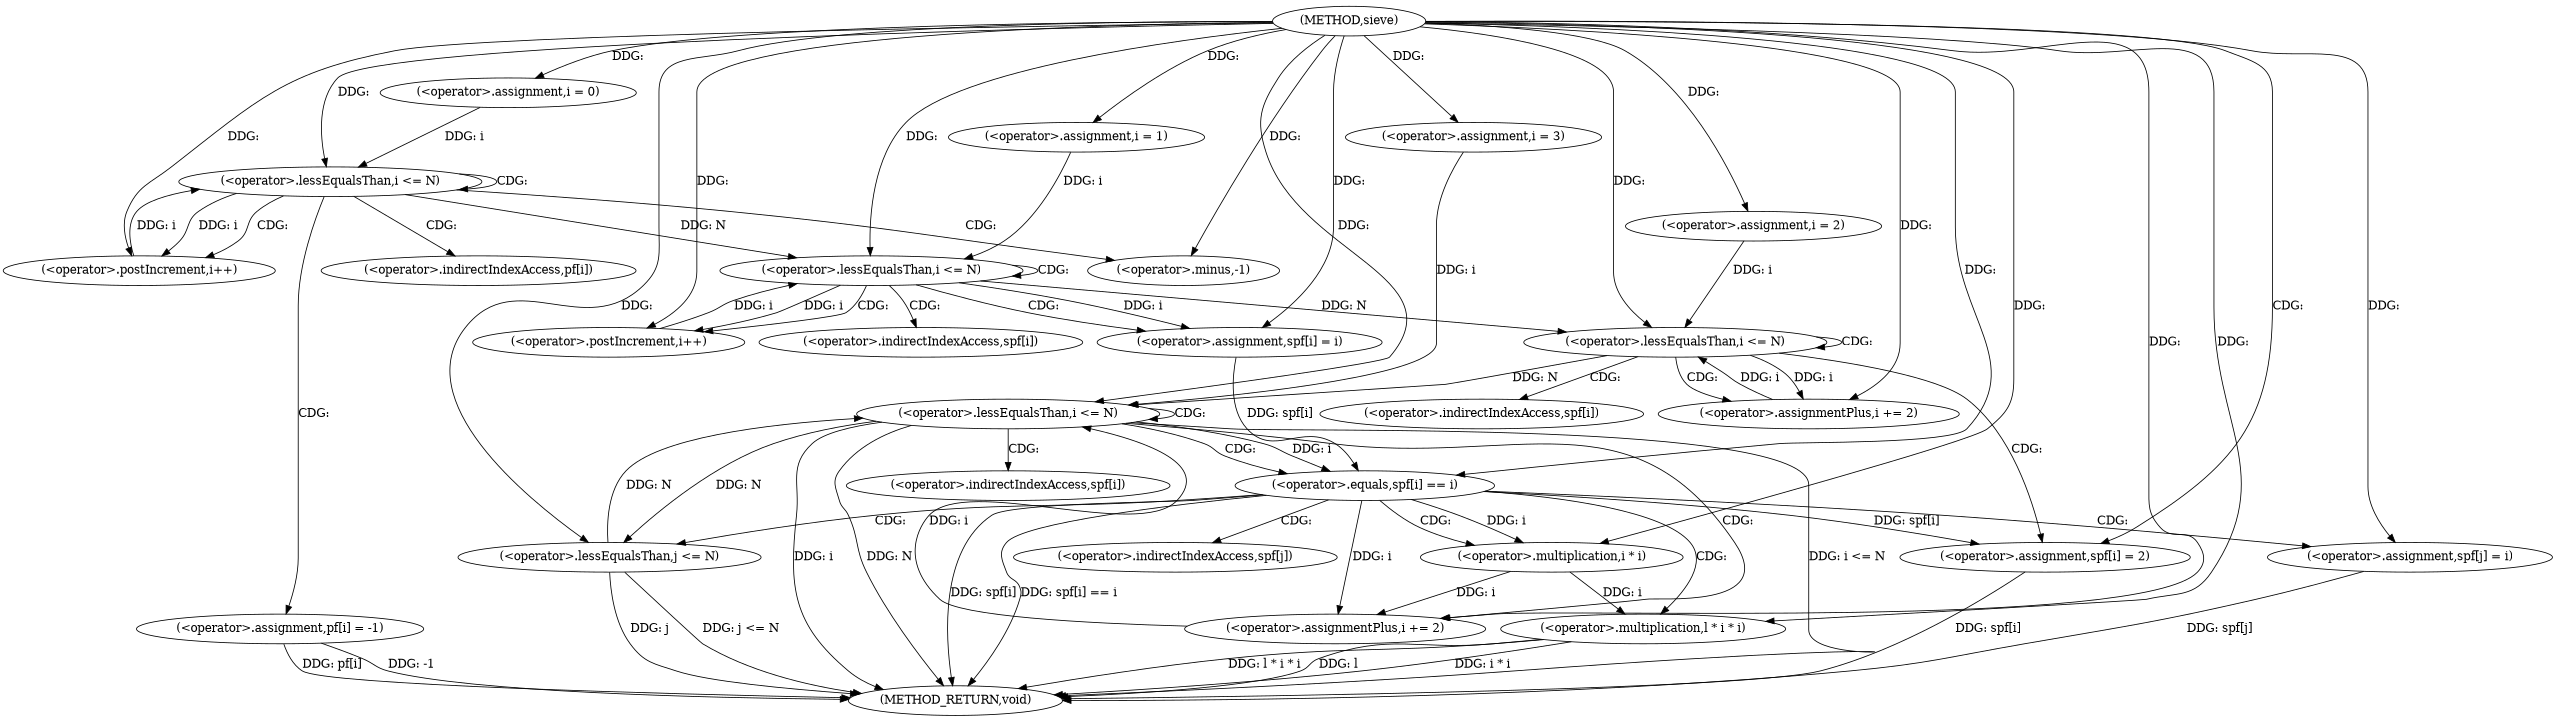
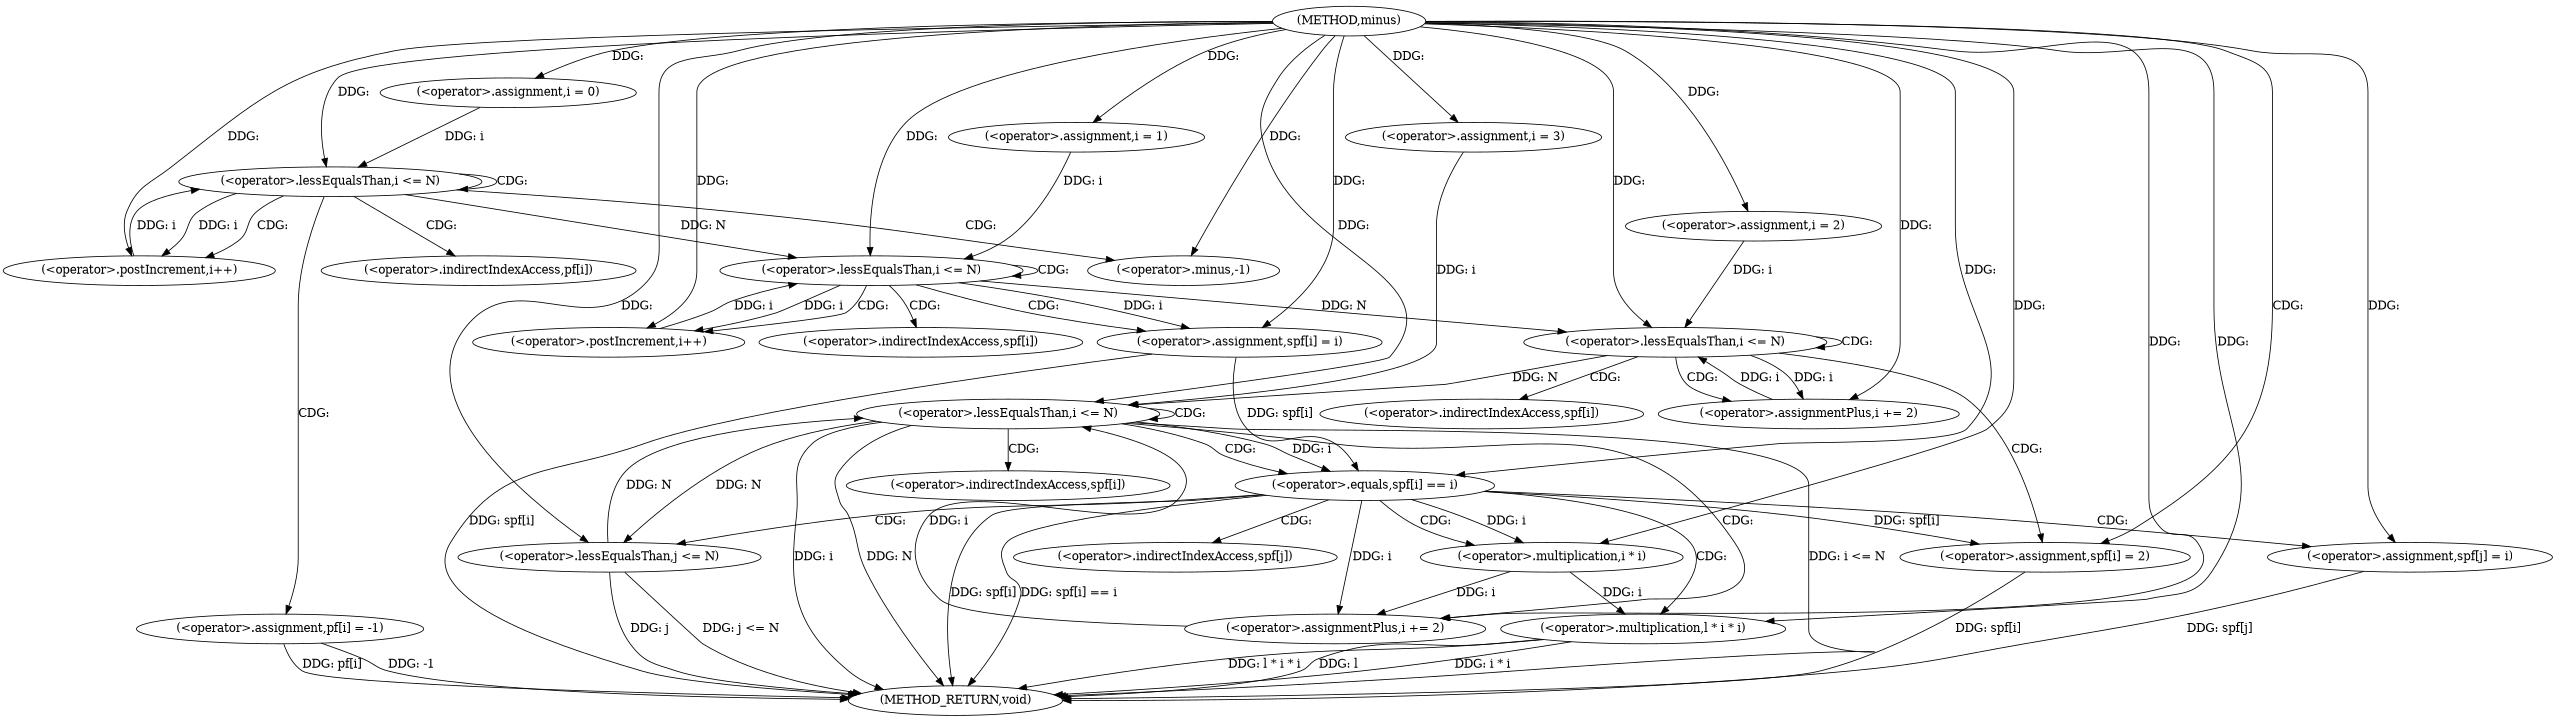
(1349, 21) -> (1349, 21)
none -> (562, 466)
